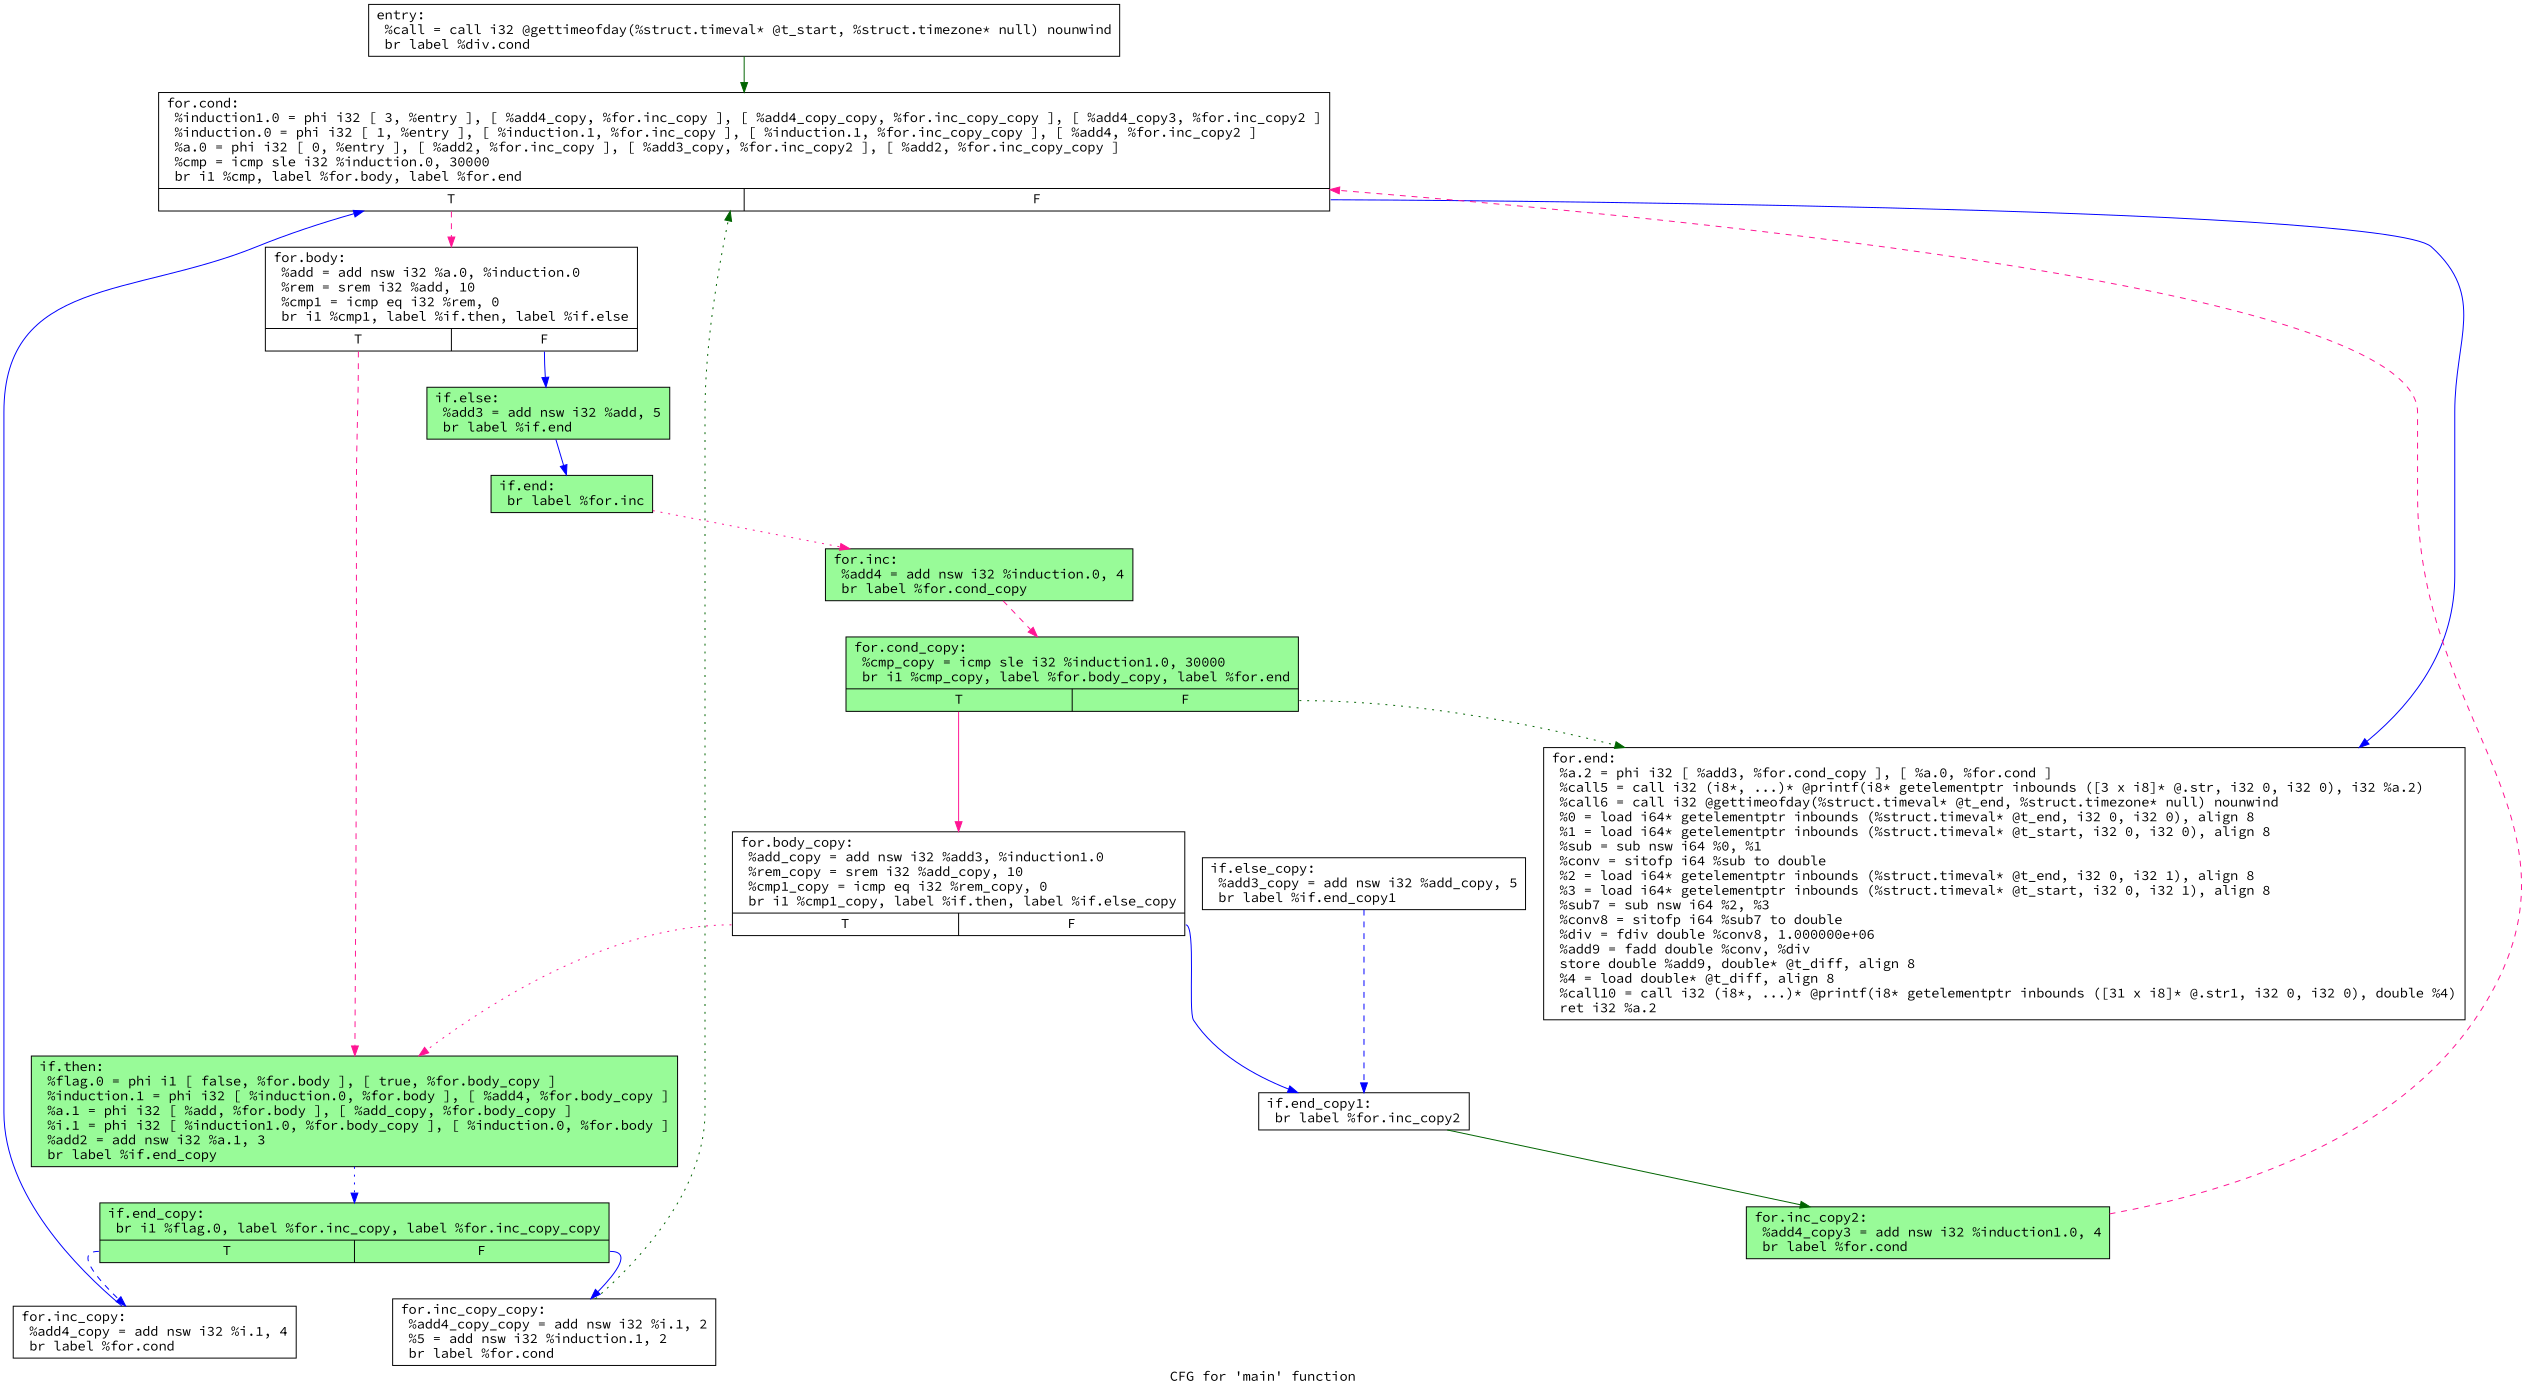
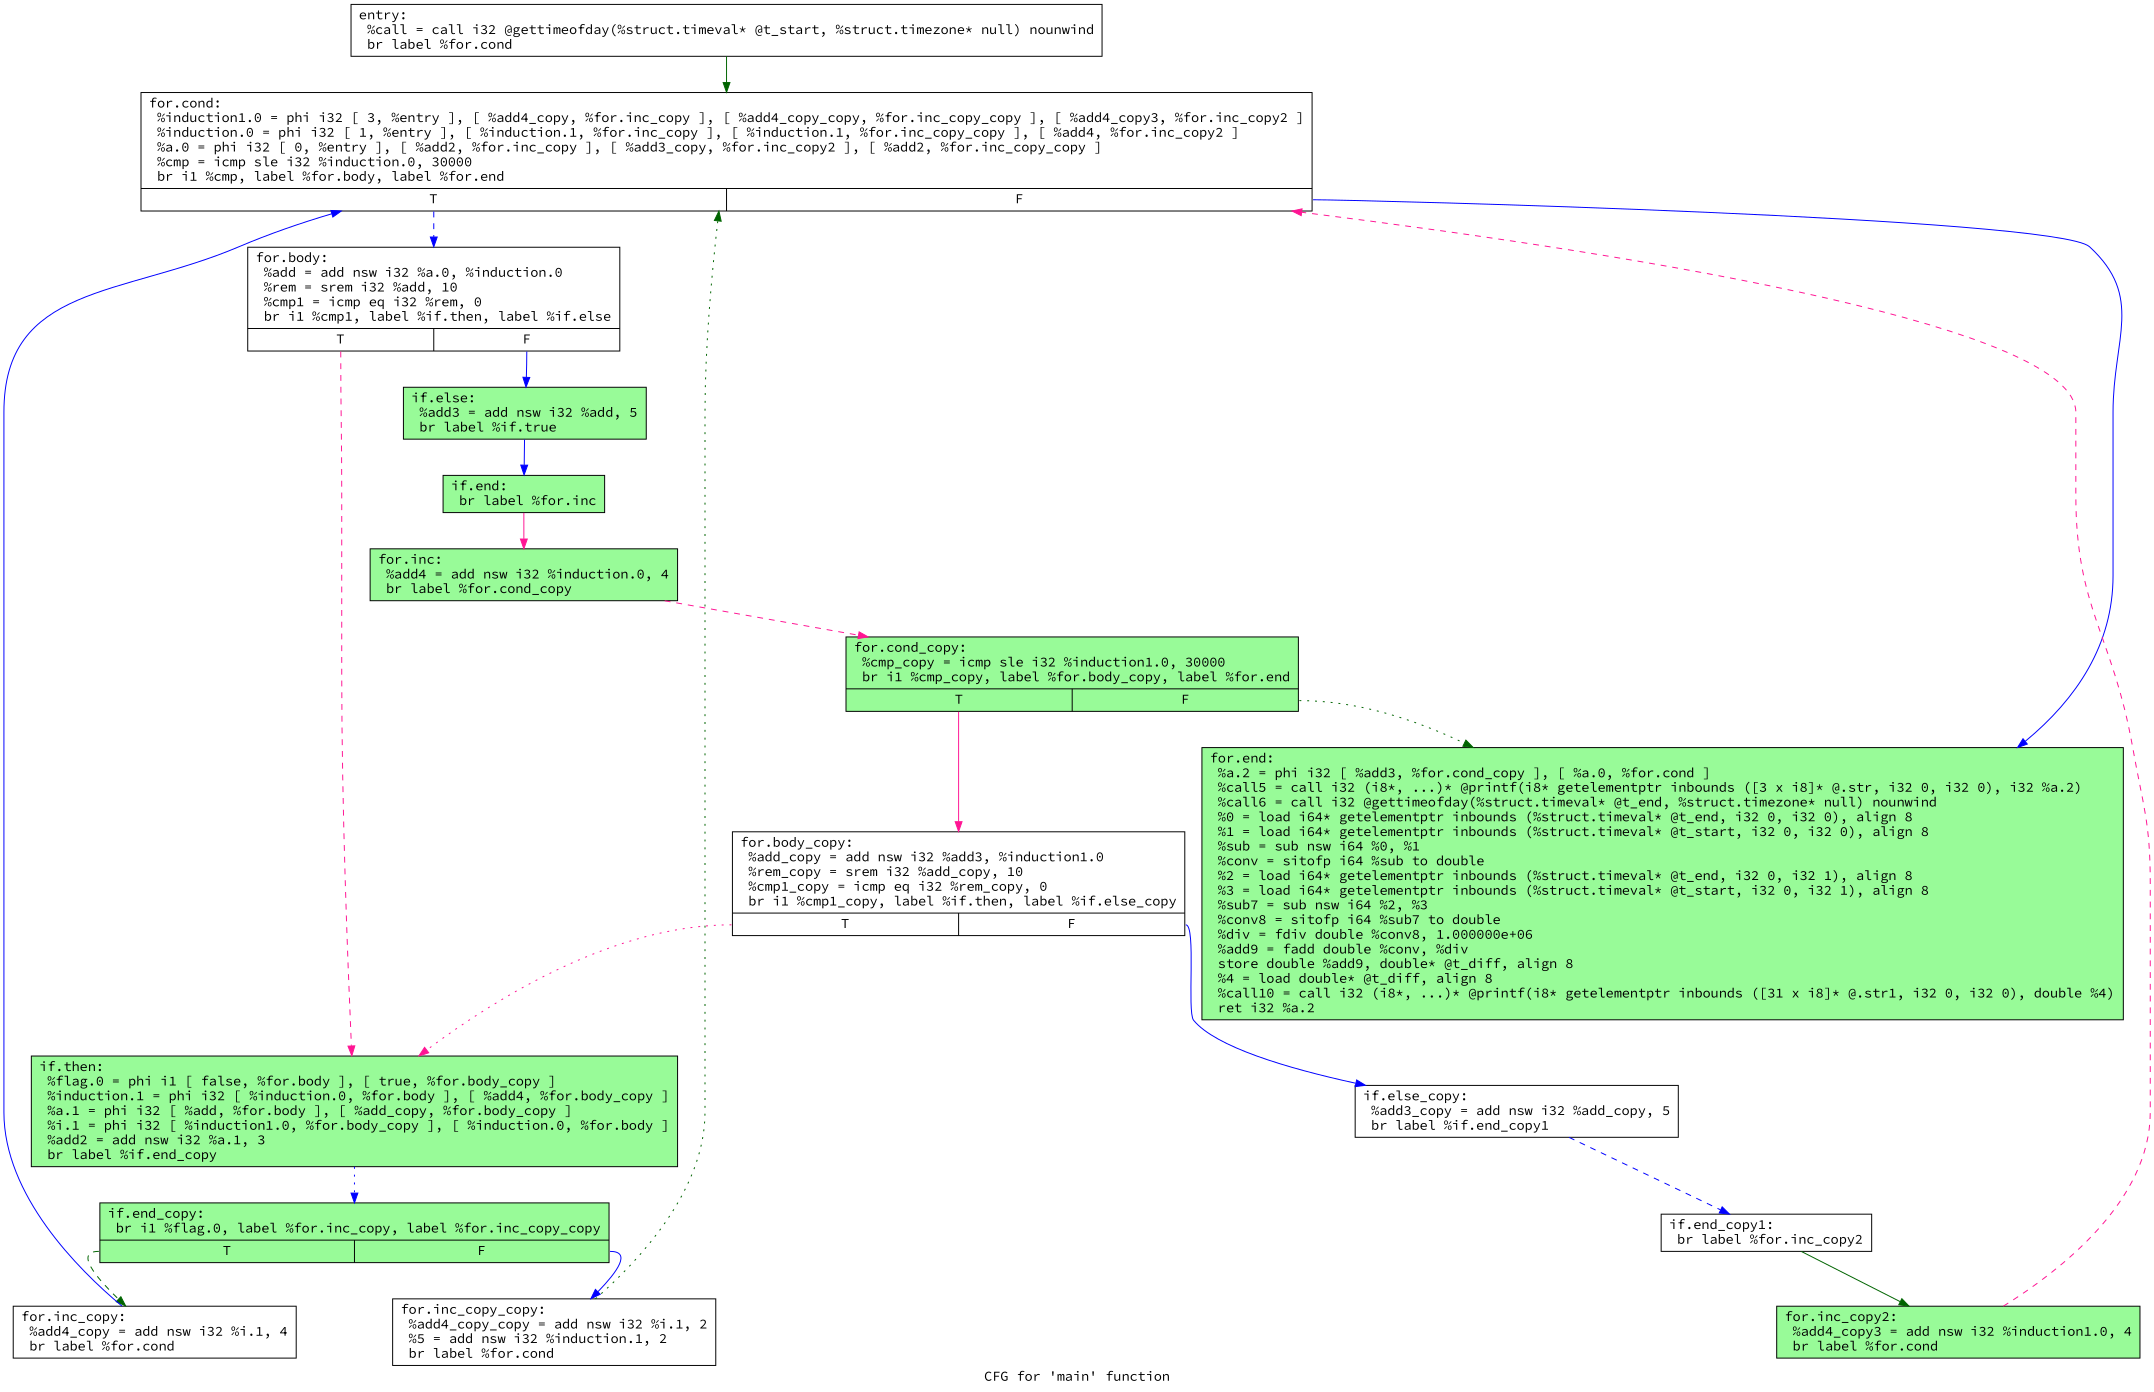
(453, 45) -> (436, 45)
(451, 224) -> (434, 224)
(504, 427) -> (484, 427)
(746, 529) -> (524, 526)
(2004, 884) -> (1663, 884)
(1200, 1029) -> (1226, 1043)
(95, 1273) -> (95, 1273)
